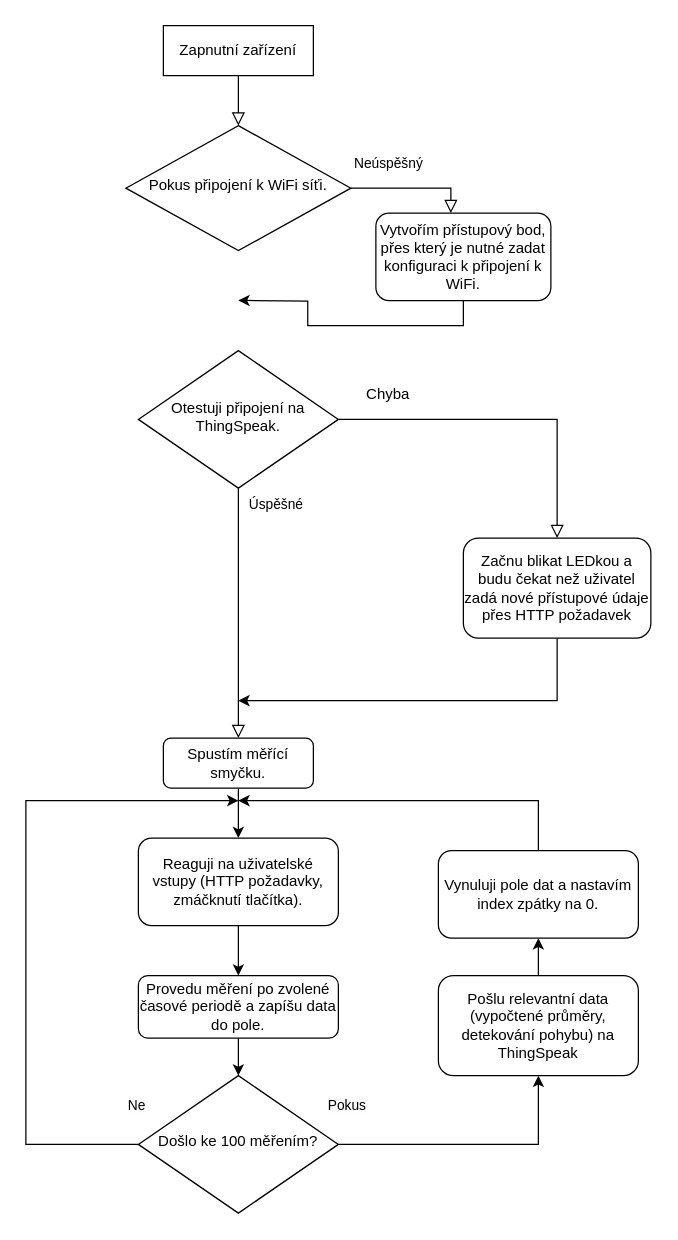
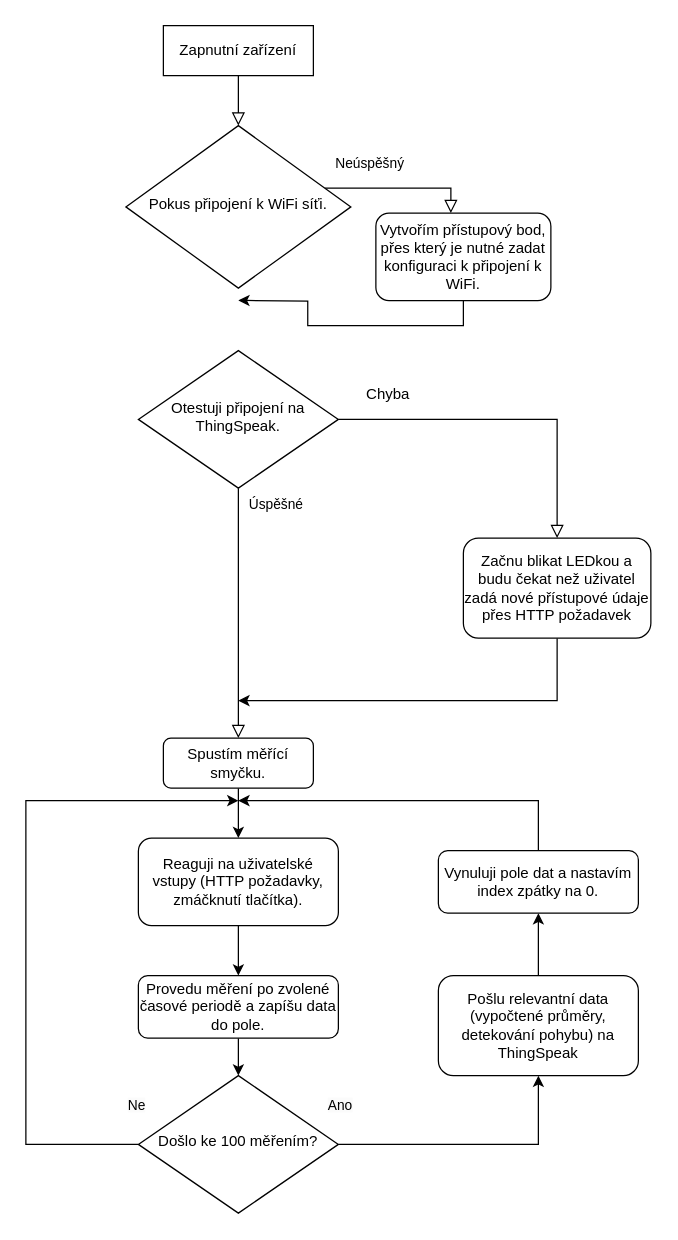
(238, 188) -> (238, 207)
(538, 894) -> (538, 882)
(349, 1106) -> (341, 1106)
